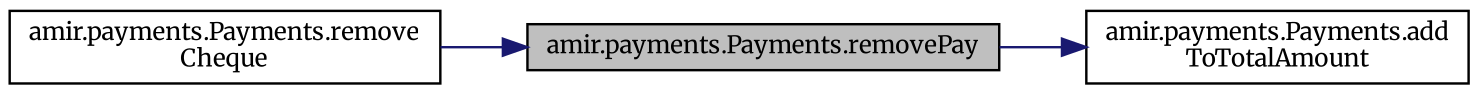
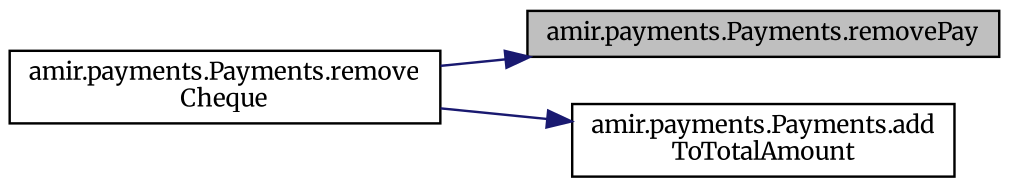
(1030, 47) -> (494, 114)
